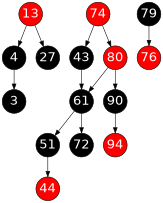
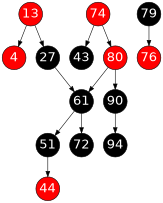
(14, 58) -> (14, 58)
(82, 77) -> (63, 77)
(14, 101) -> none
(115, 145) -> (115, 145)
